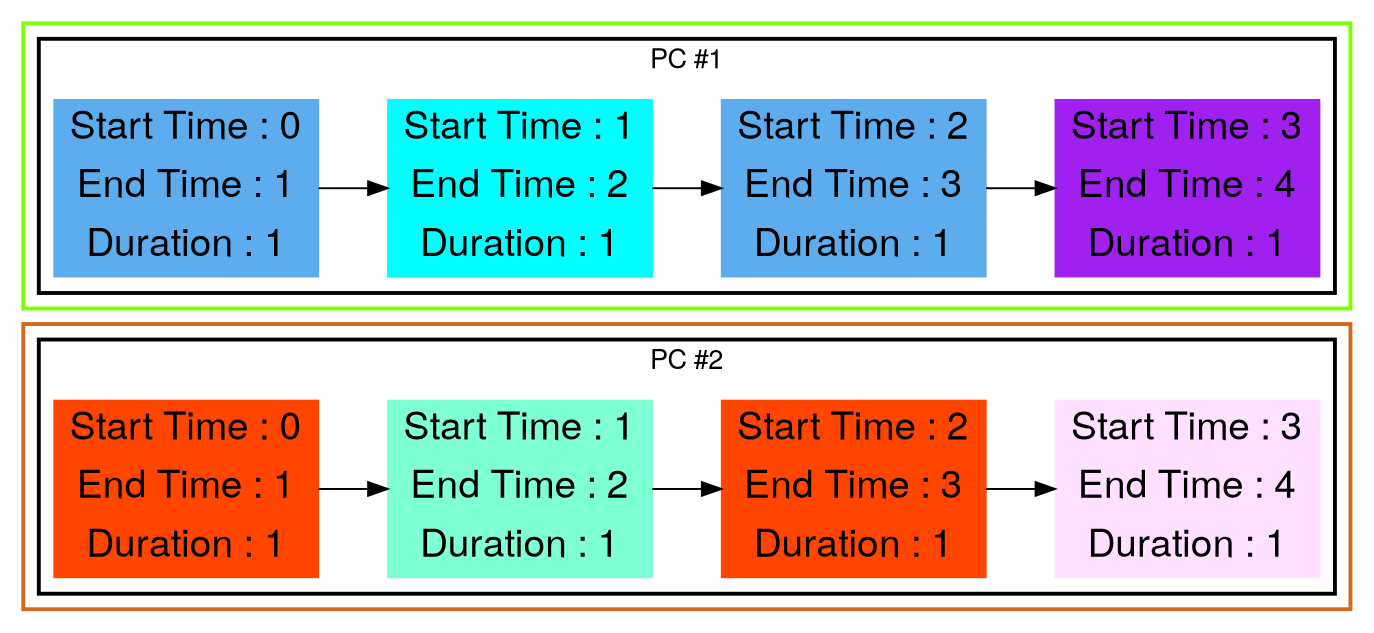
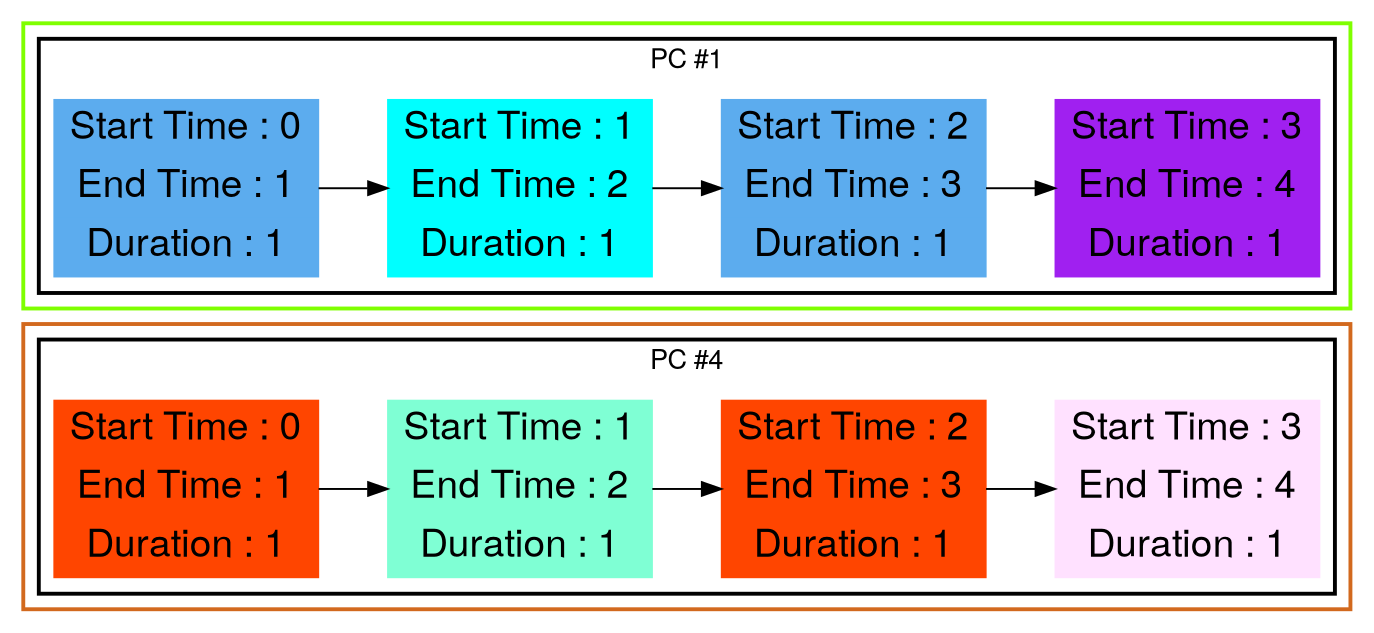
(687, 362) -> (687, 362)
